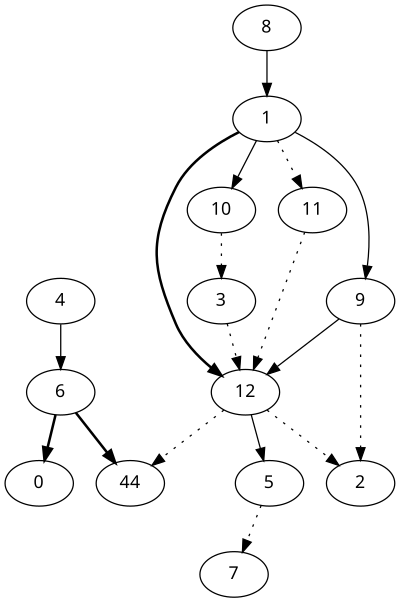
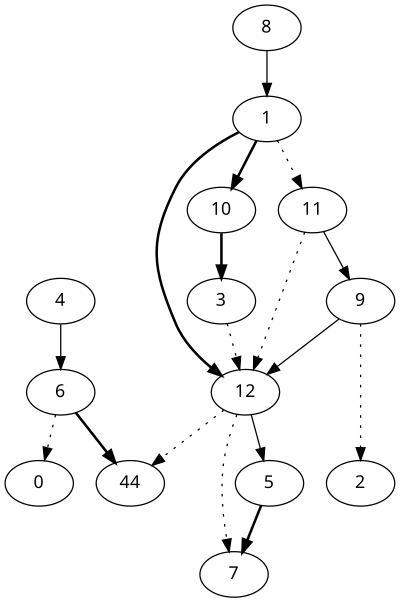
(247, 159) -> (247, 159)
(357, 185) -> (333, 250)
(221, 249) -> (221, 249)
(52, 431) -> (52, 431)
(298, 434) -> (222, 476)
(254, 523) -> (254, 523)
